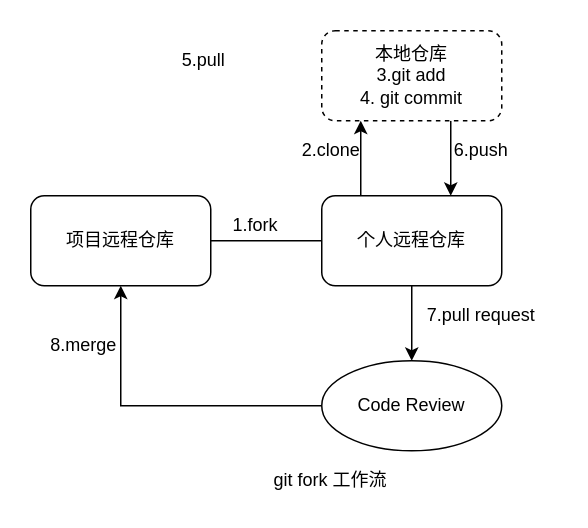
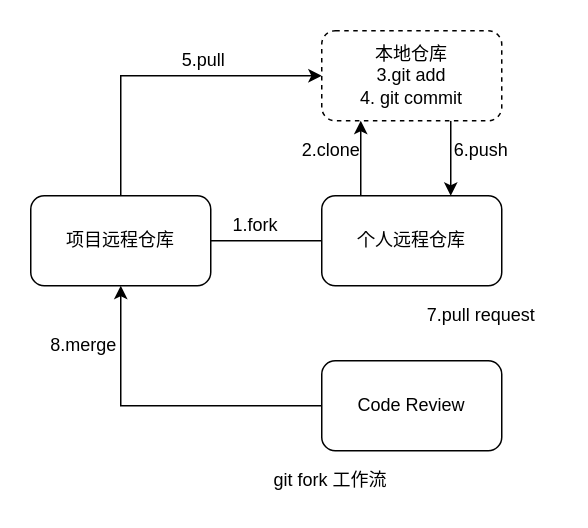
none -> (156, 76)
(412, 318) -> none
(412, 406) -> (412, 406)
